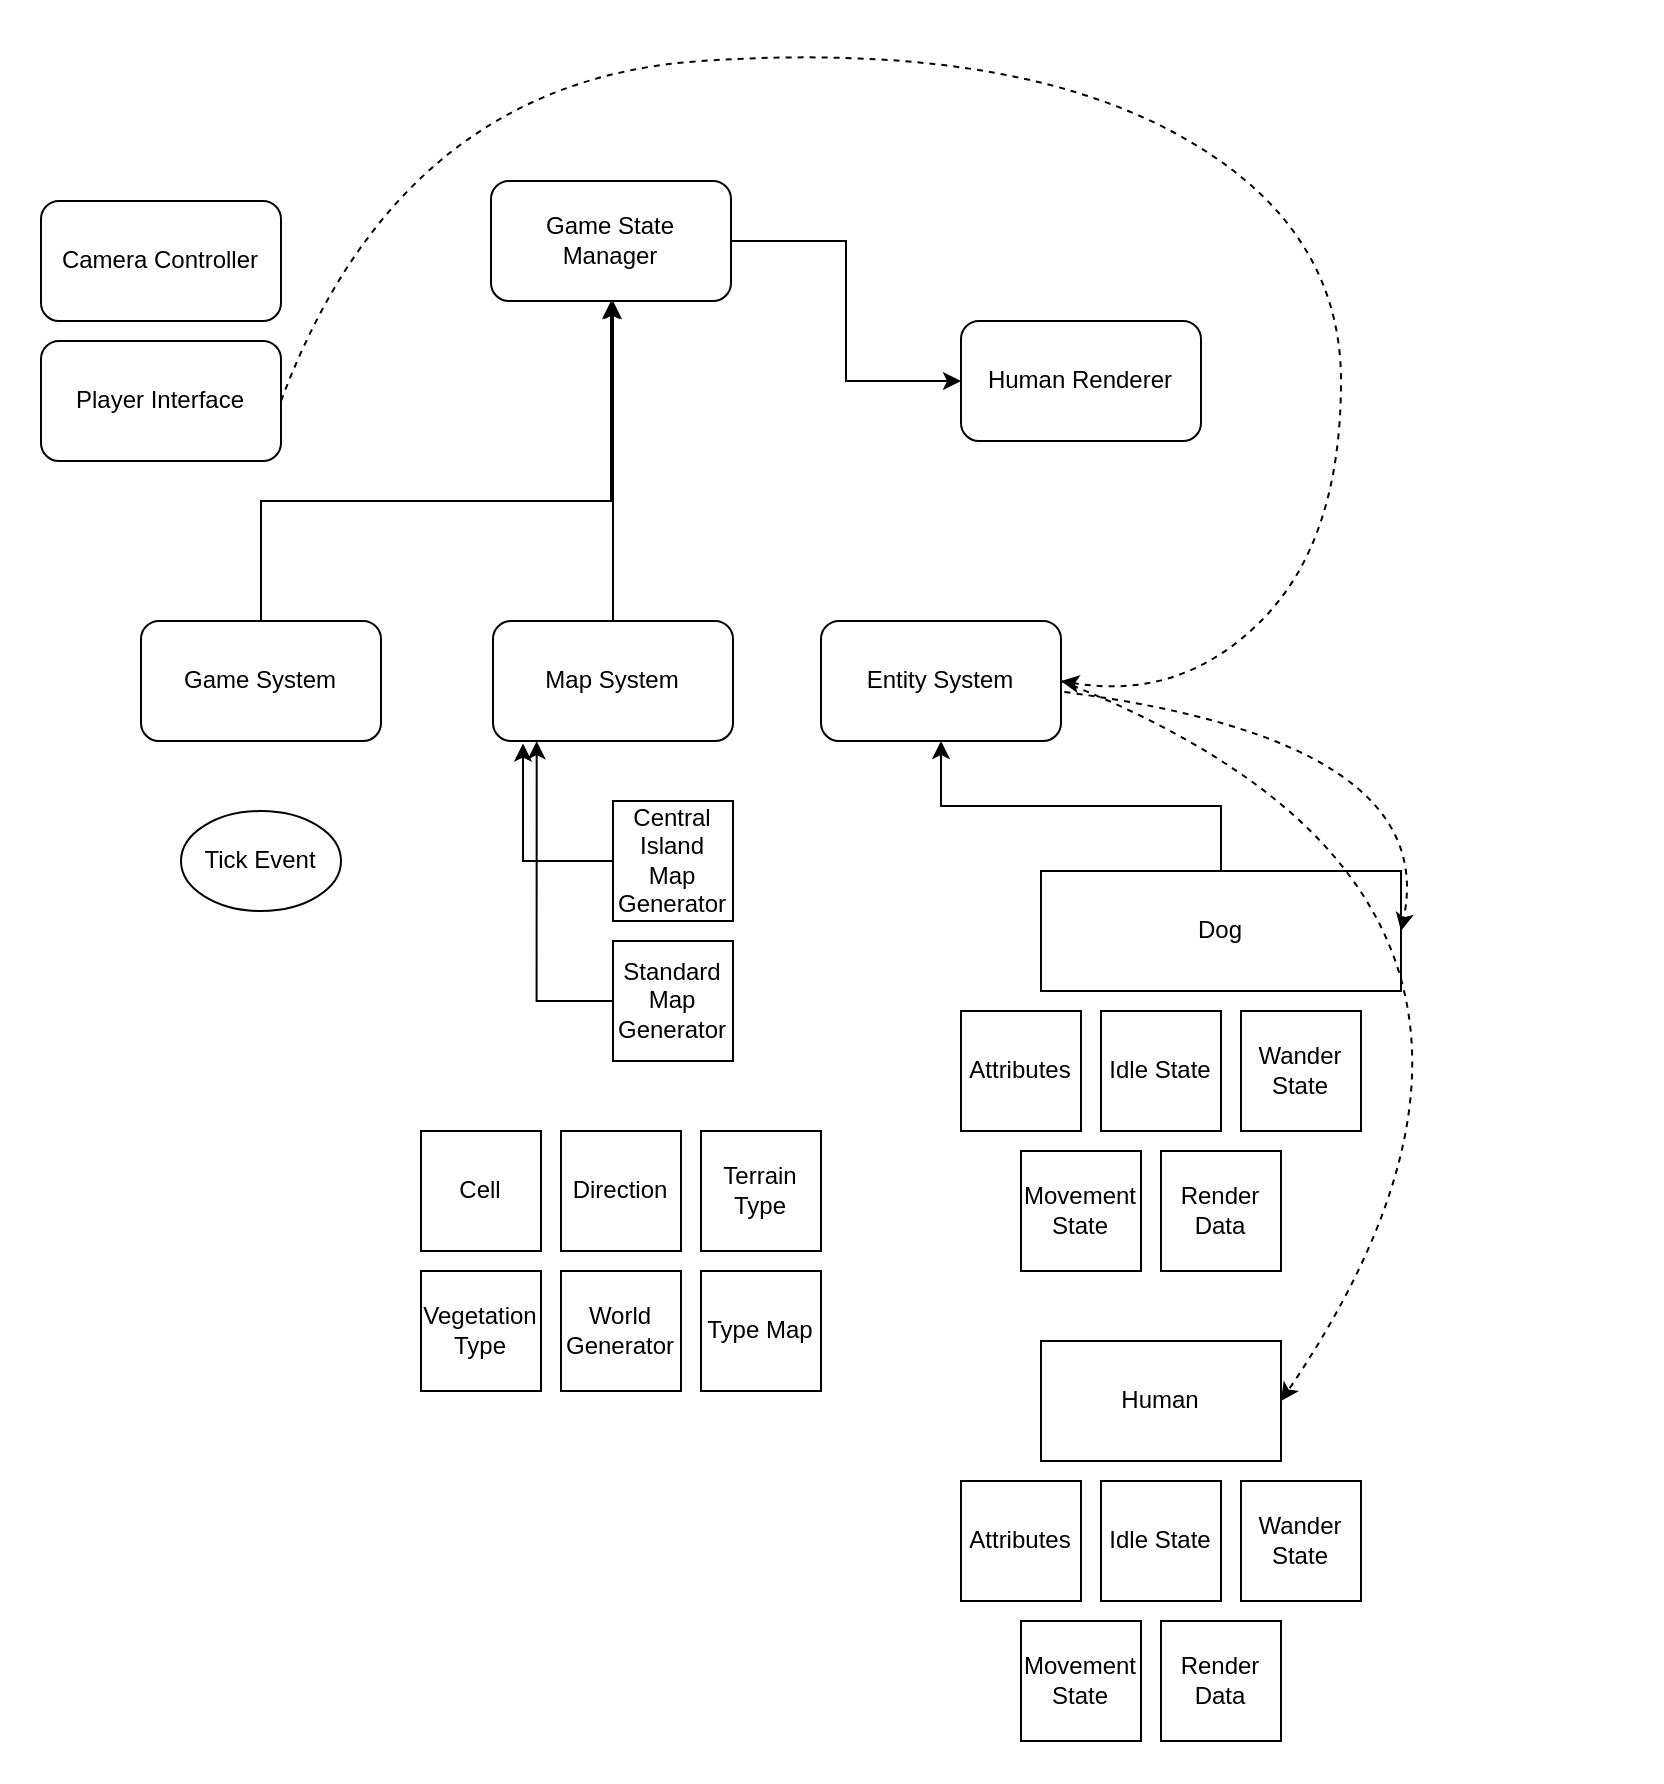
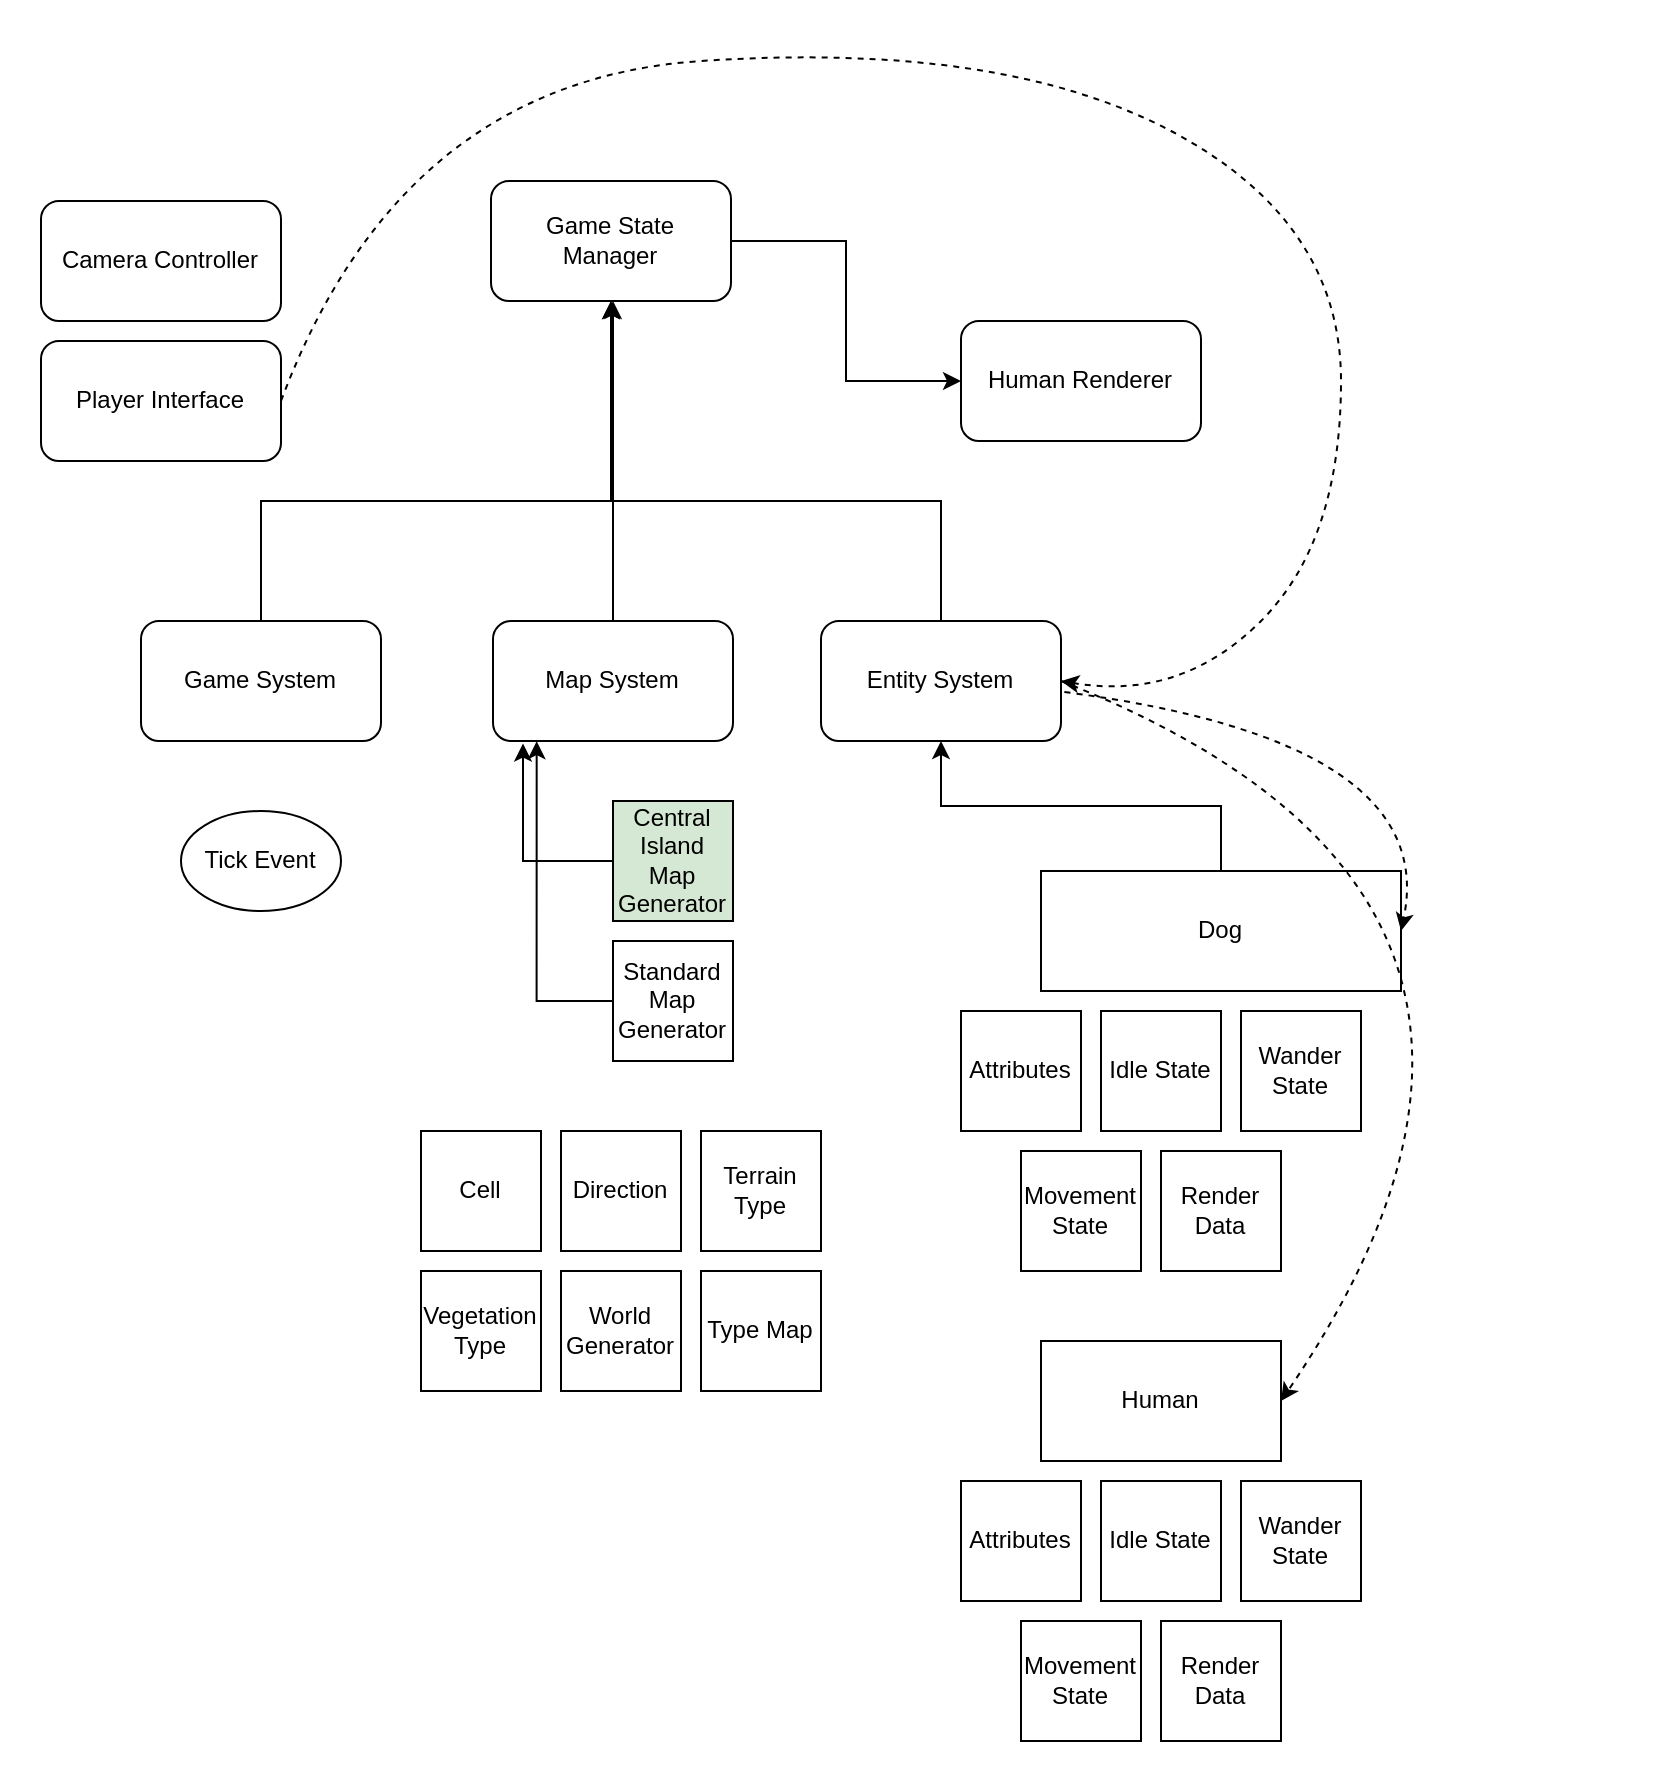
none -> (839, 501)
(673, 861) -> (673, 861)
